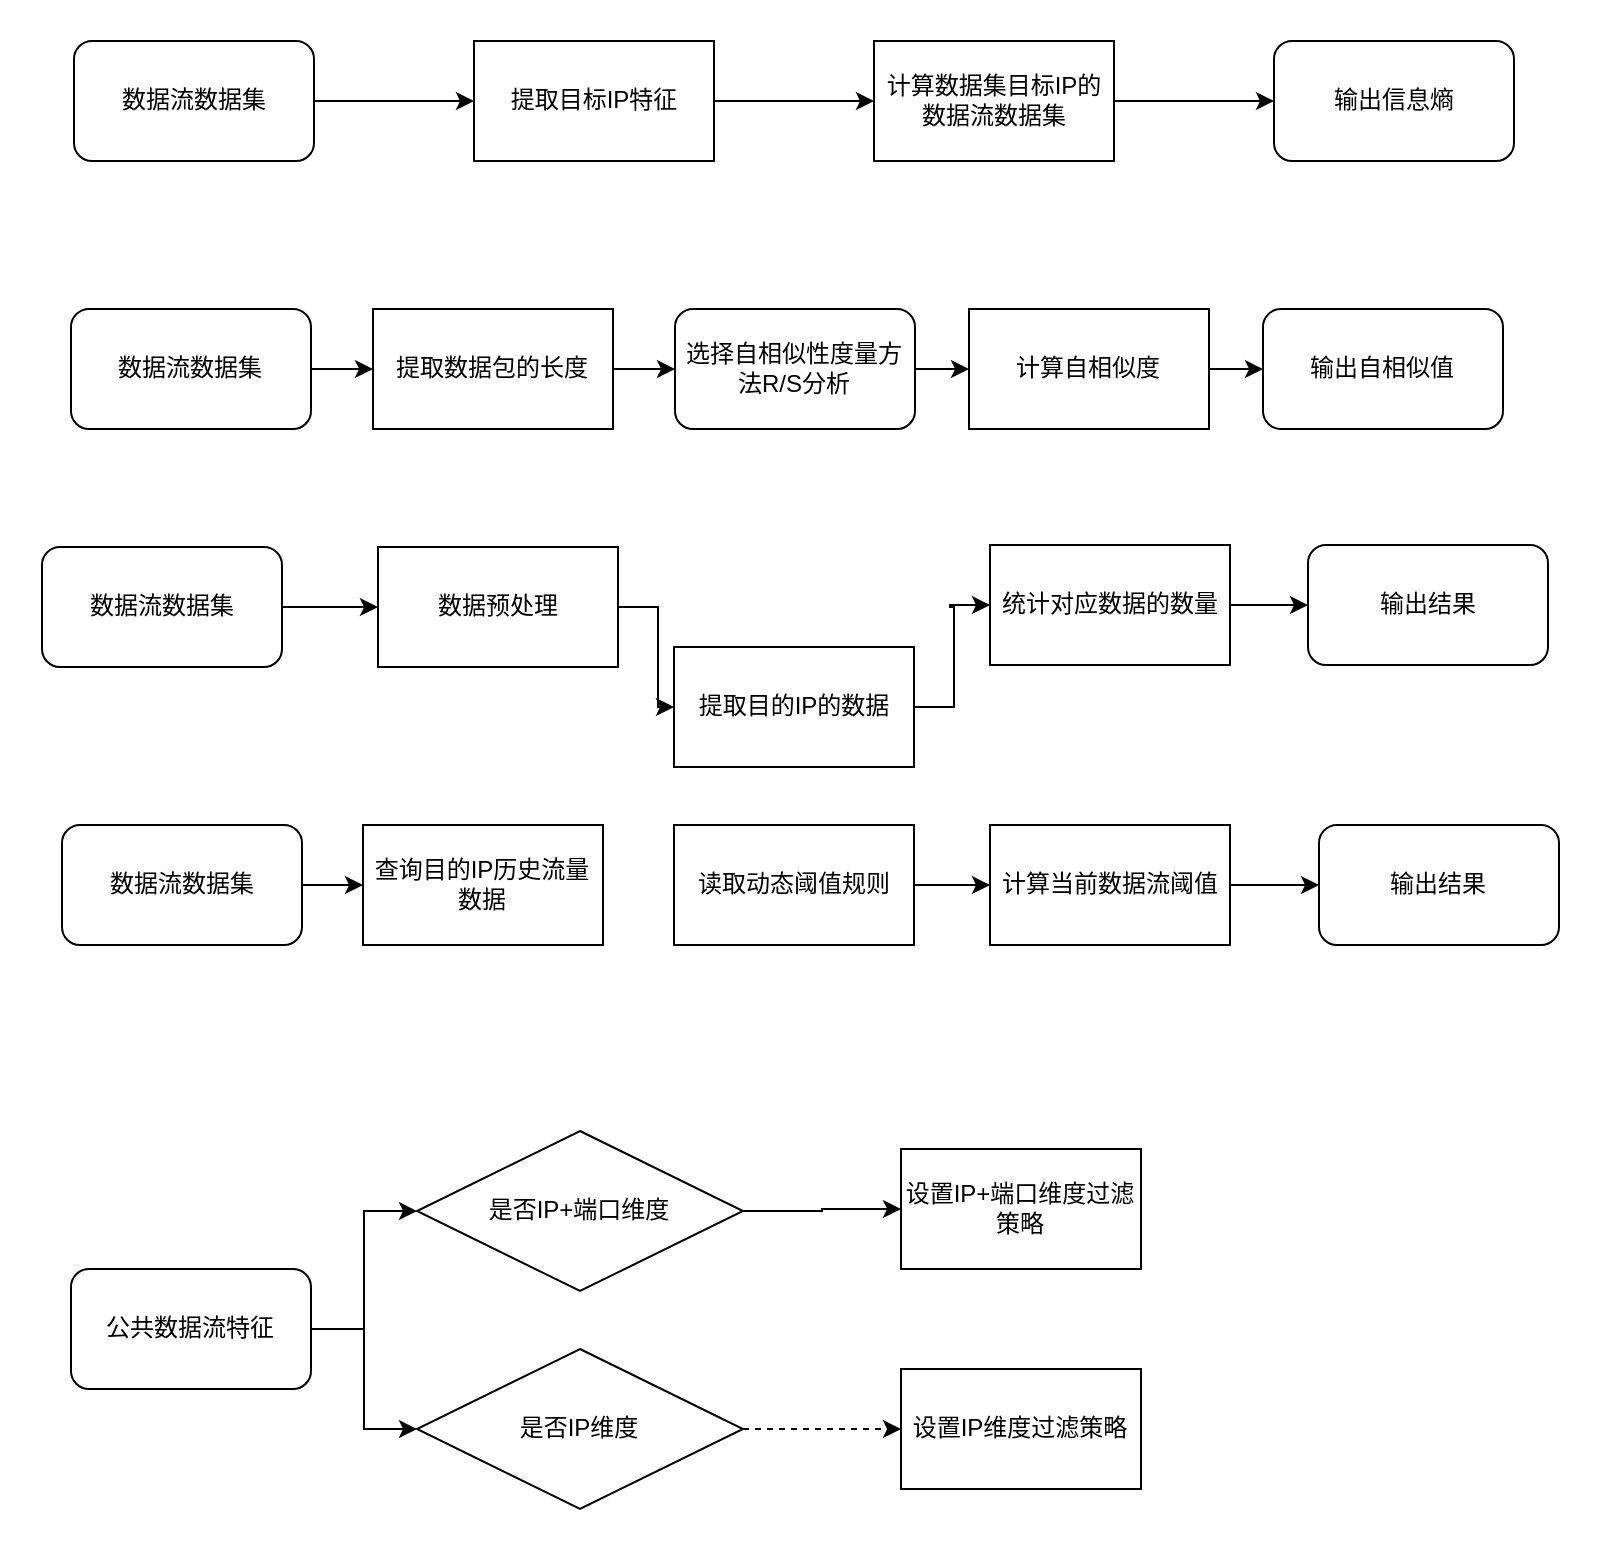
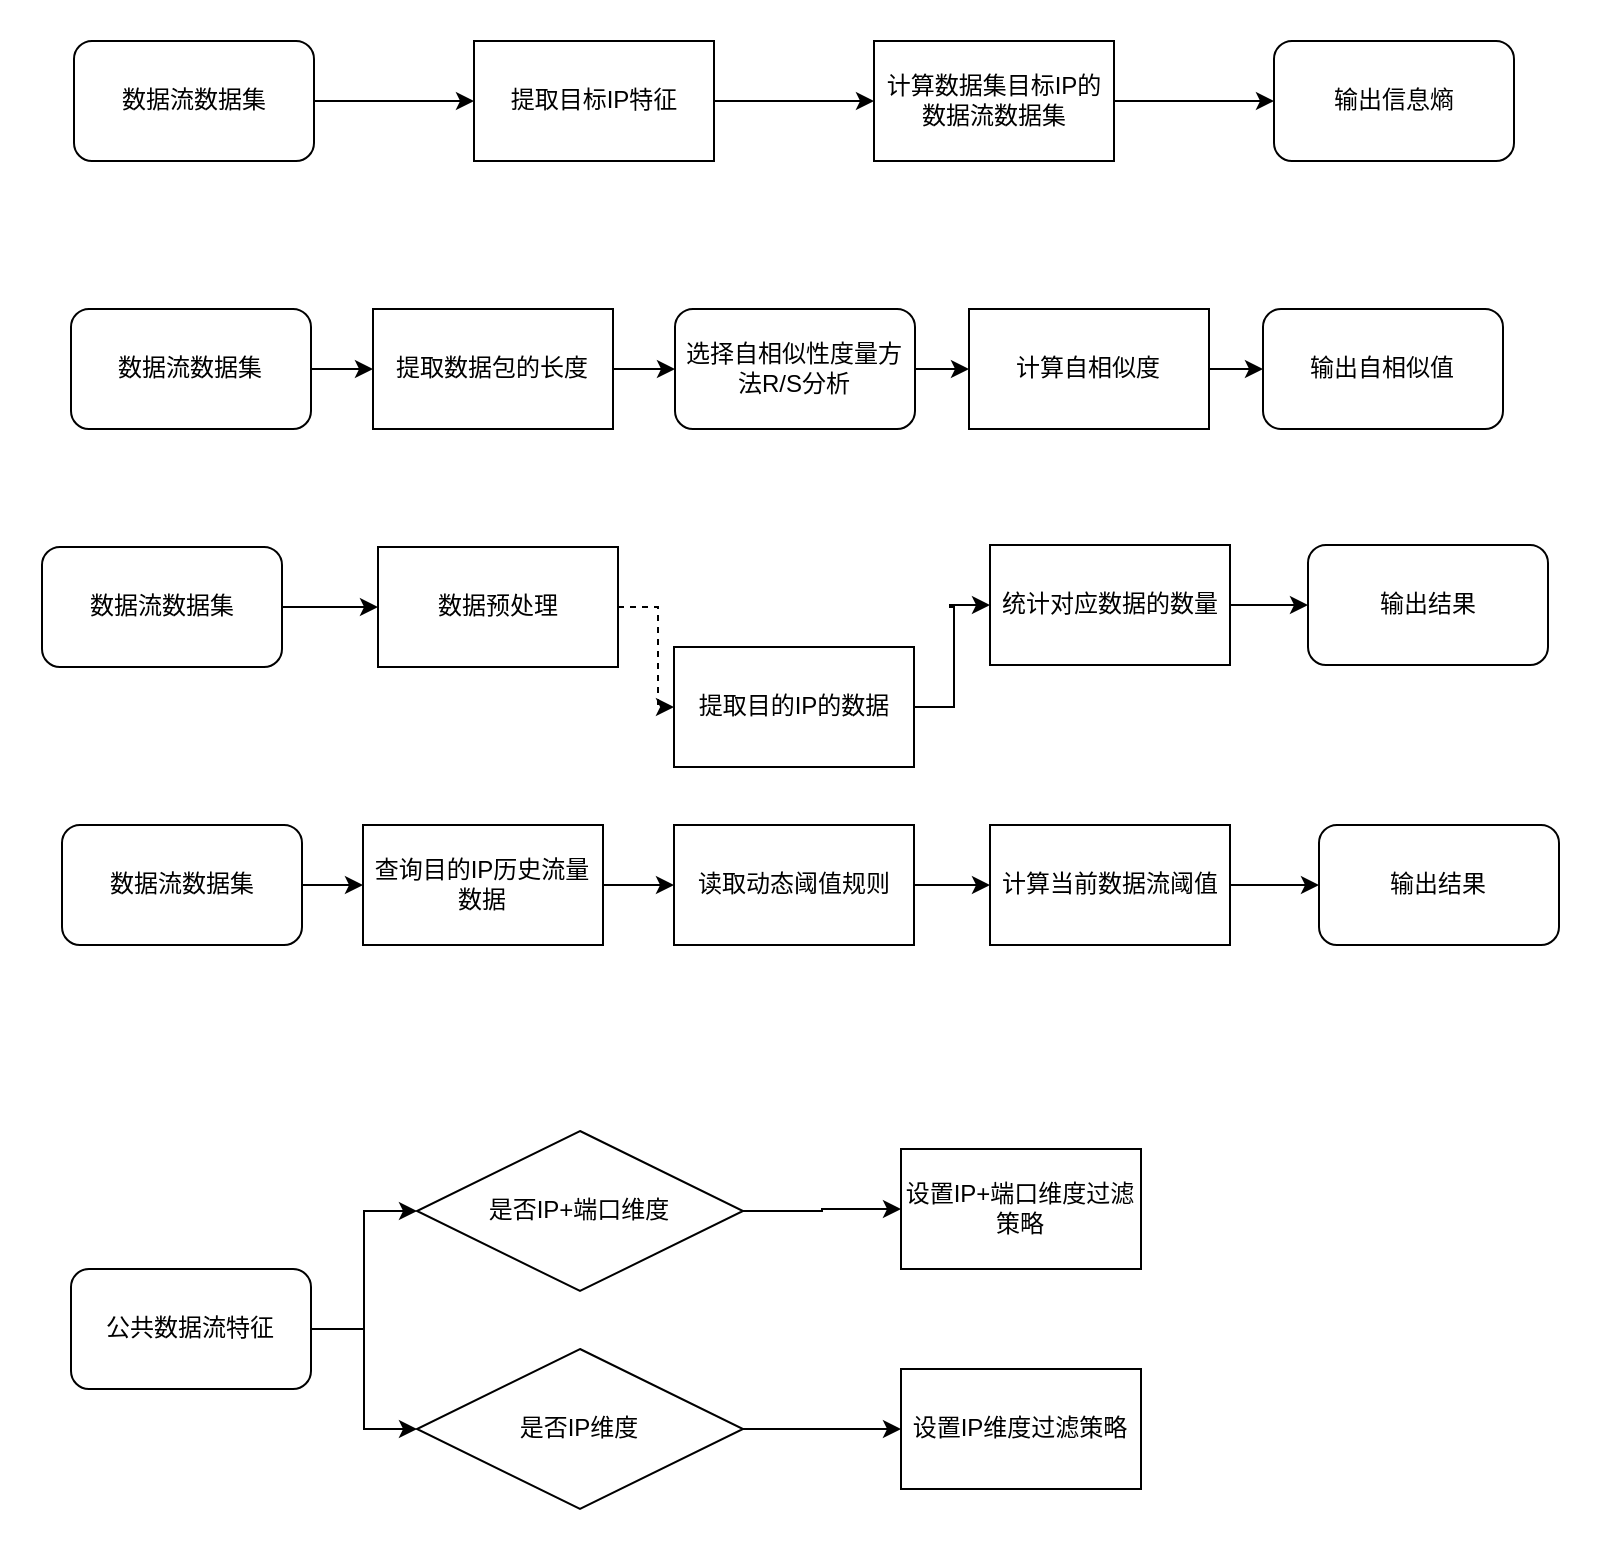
(658, 640) -> (658, 640)
none -> (641, 885)
(816, 1429) -> (816, 1429)
